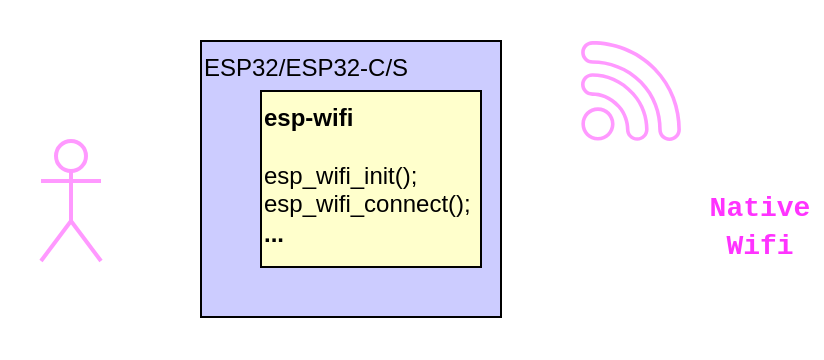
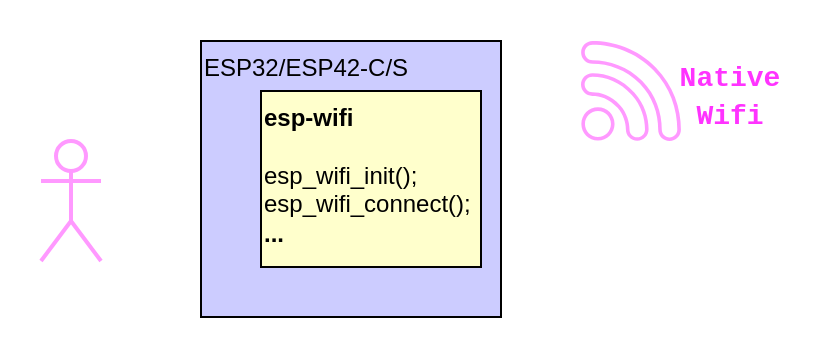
(306, 69) -> (306, 69)
(761, 226) -> (731, 96)
